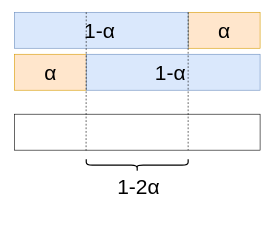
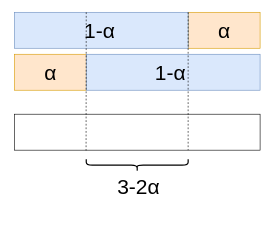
(139, 186) -> (139, 186)
